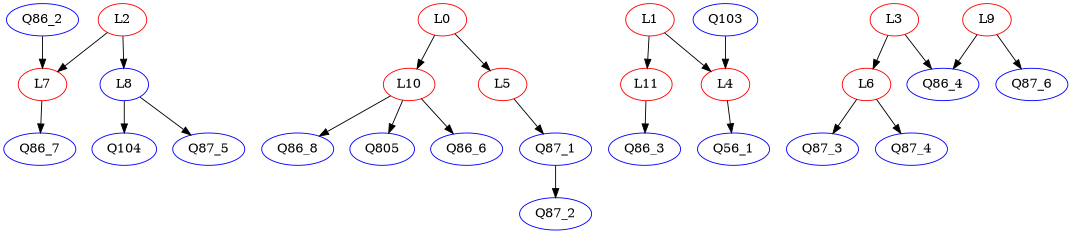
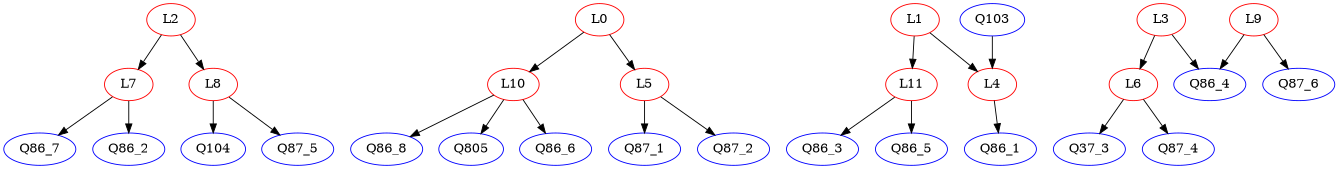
(43, 48) -> (129, 112)
(124, 84) -> (213, 84)
(734, 149) -> (1000, 149)
(822, 149) -> (1089, 149)
none -> (911, 149)
(556, 177) -> (684, 113)
